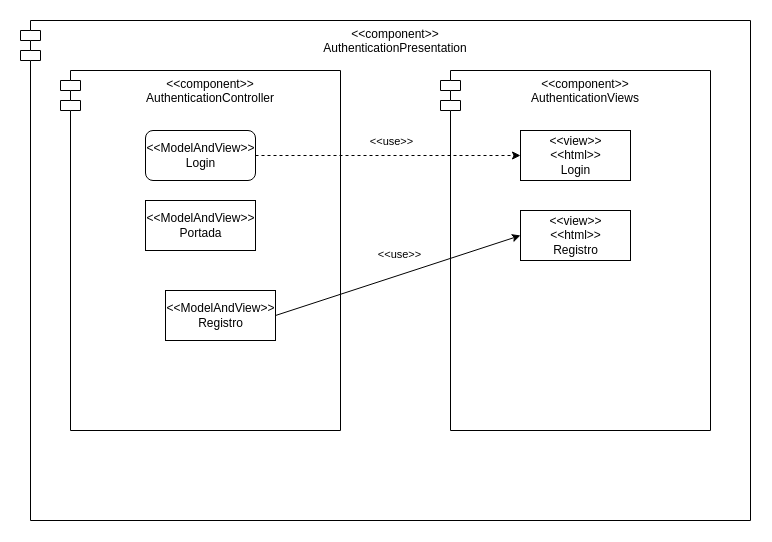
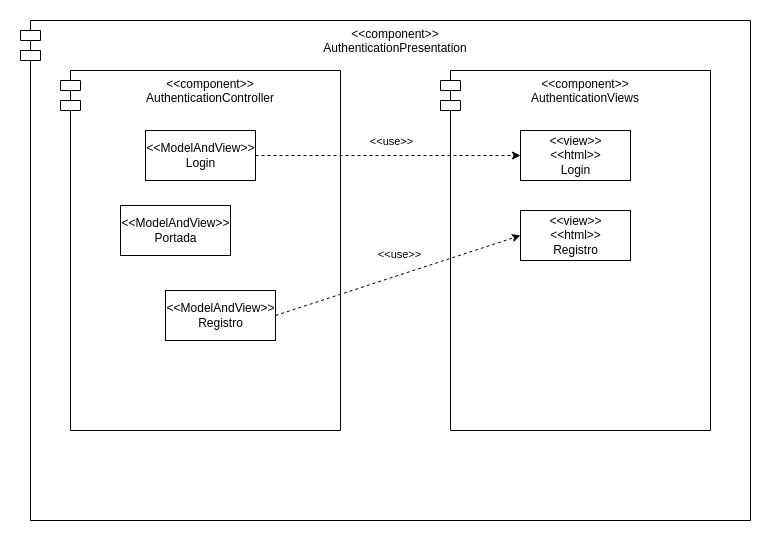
(201, 156) -> (201, 156)
(201, 226) -> (176, 231)
(394, 277) -> (394, 277)
